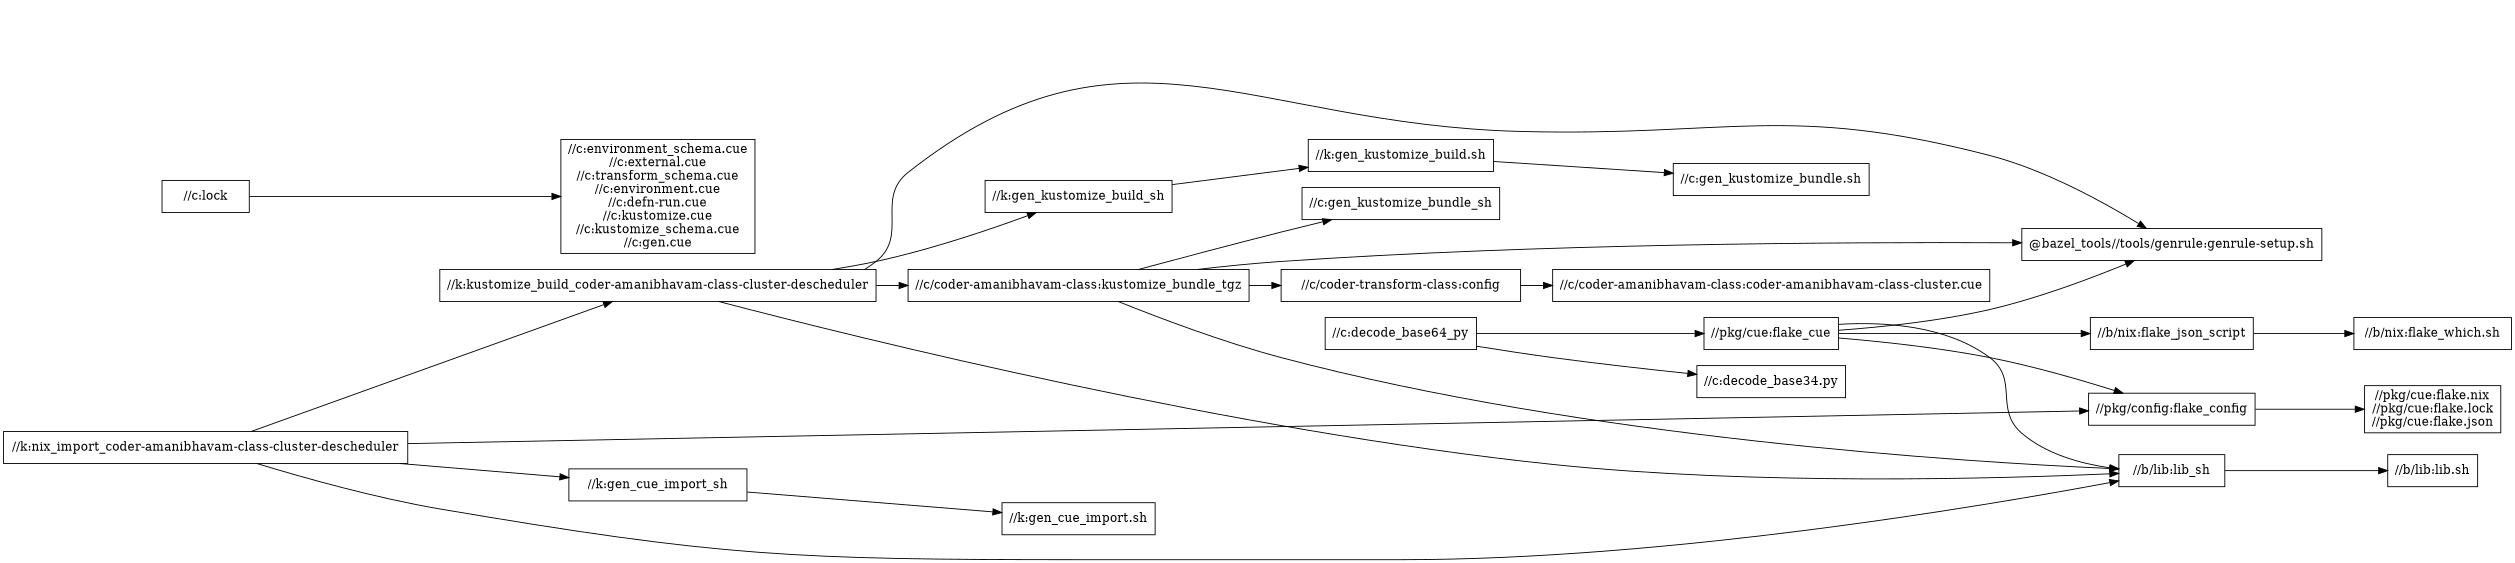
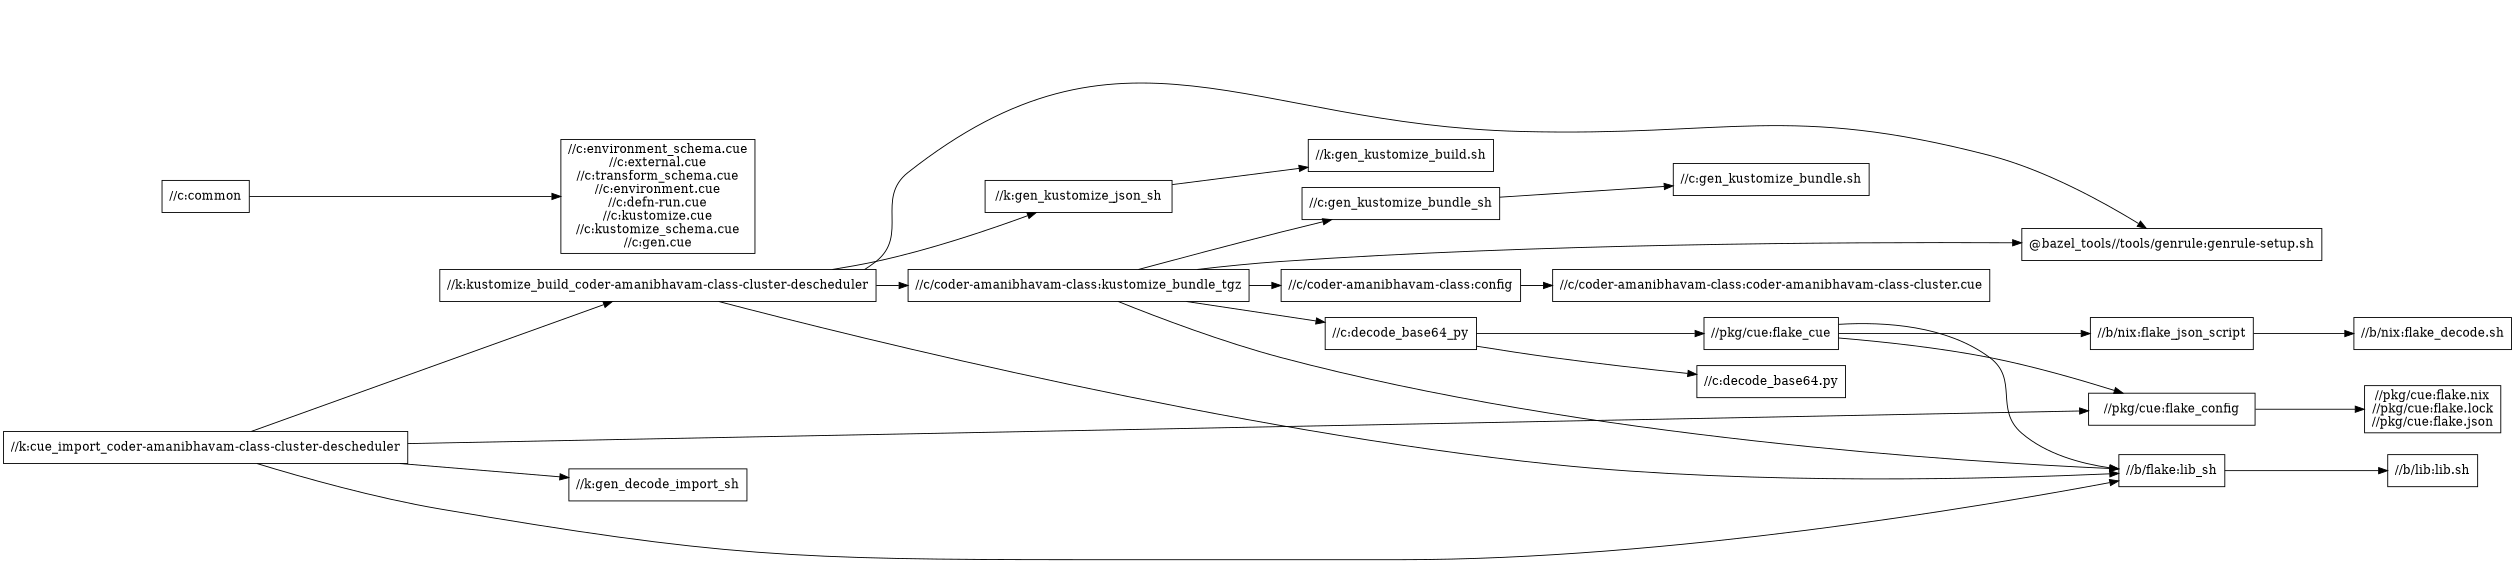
(1579, 167) -> (1582, 192)
(206, 196) -> (206, 196)
(1079, 196) -> (1079, 196)
(1401, 285) -> (1401, 285)
(1985, 310) -> none
none -> (1251, 311)
(2433, 334) -> (2433, 334)
(1771, 382) -> (1771, 382)
(2172, 409) -> (2172, 409)
(206, 448) -> (206, 448)
(2172, 471) -> (2172, 471)
(658, 485) -> (658, 485)
(1079, 519) -> none
